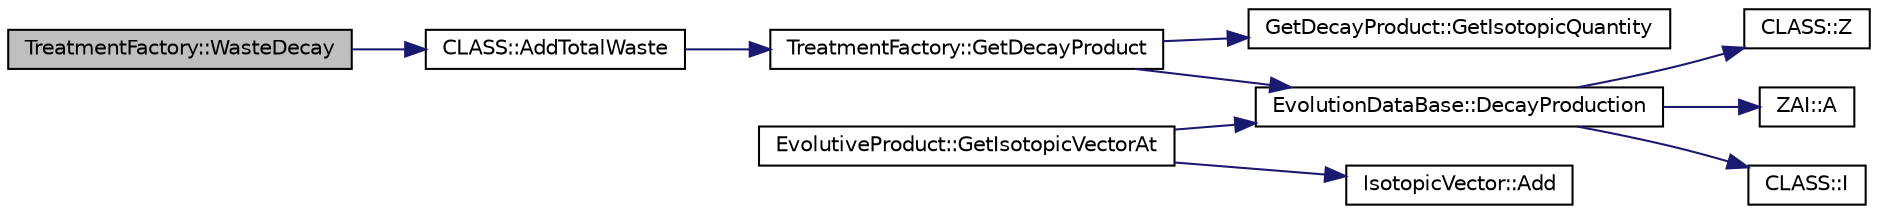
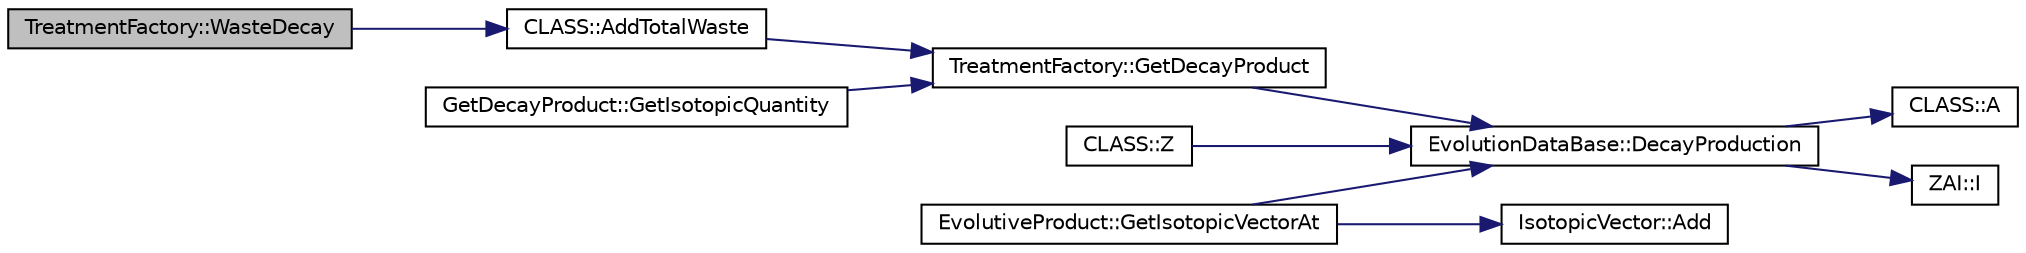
(1196, 40) -> (880, 88)
(1651, 72) -> (1291, 146)
(1807, 107) -> (1955, 107)
(1807, 185) -> (1955, 185)
